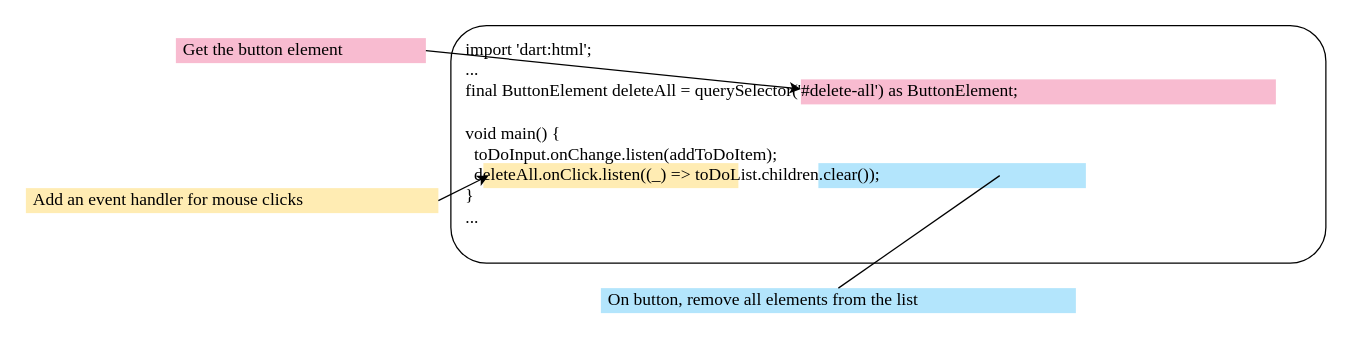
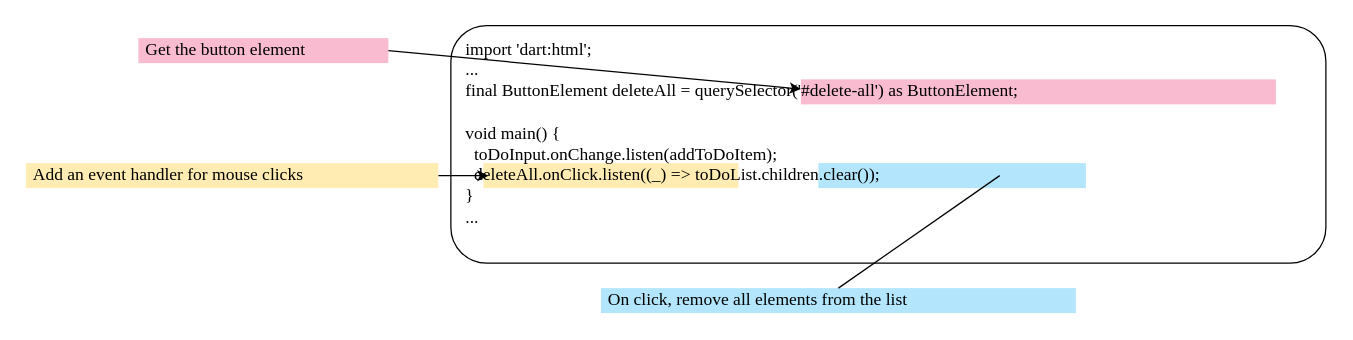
(301, 51) -> (263, 51)
(232, 201) -> (232, 176)
(794, 301) -> (785, 301)
